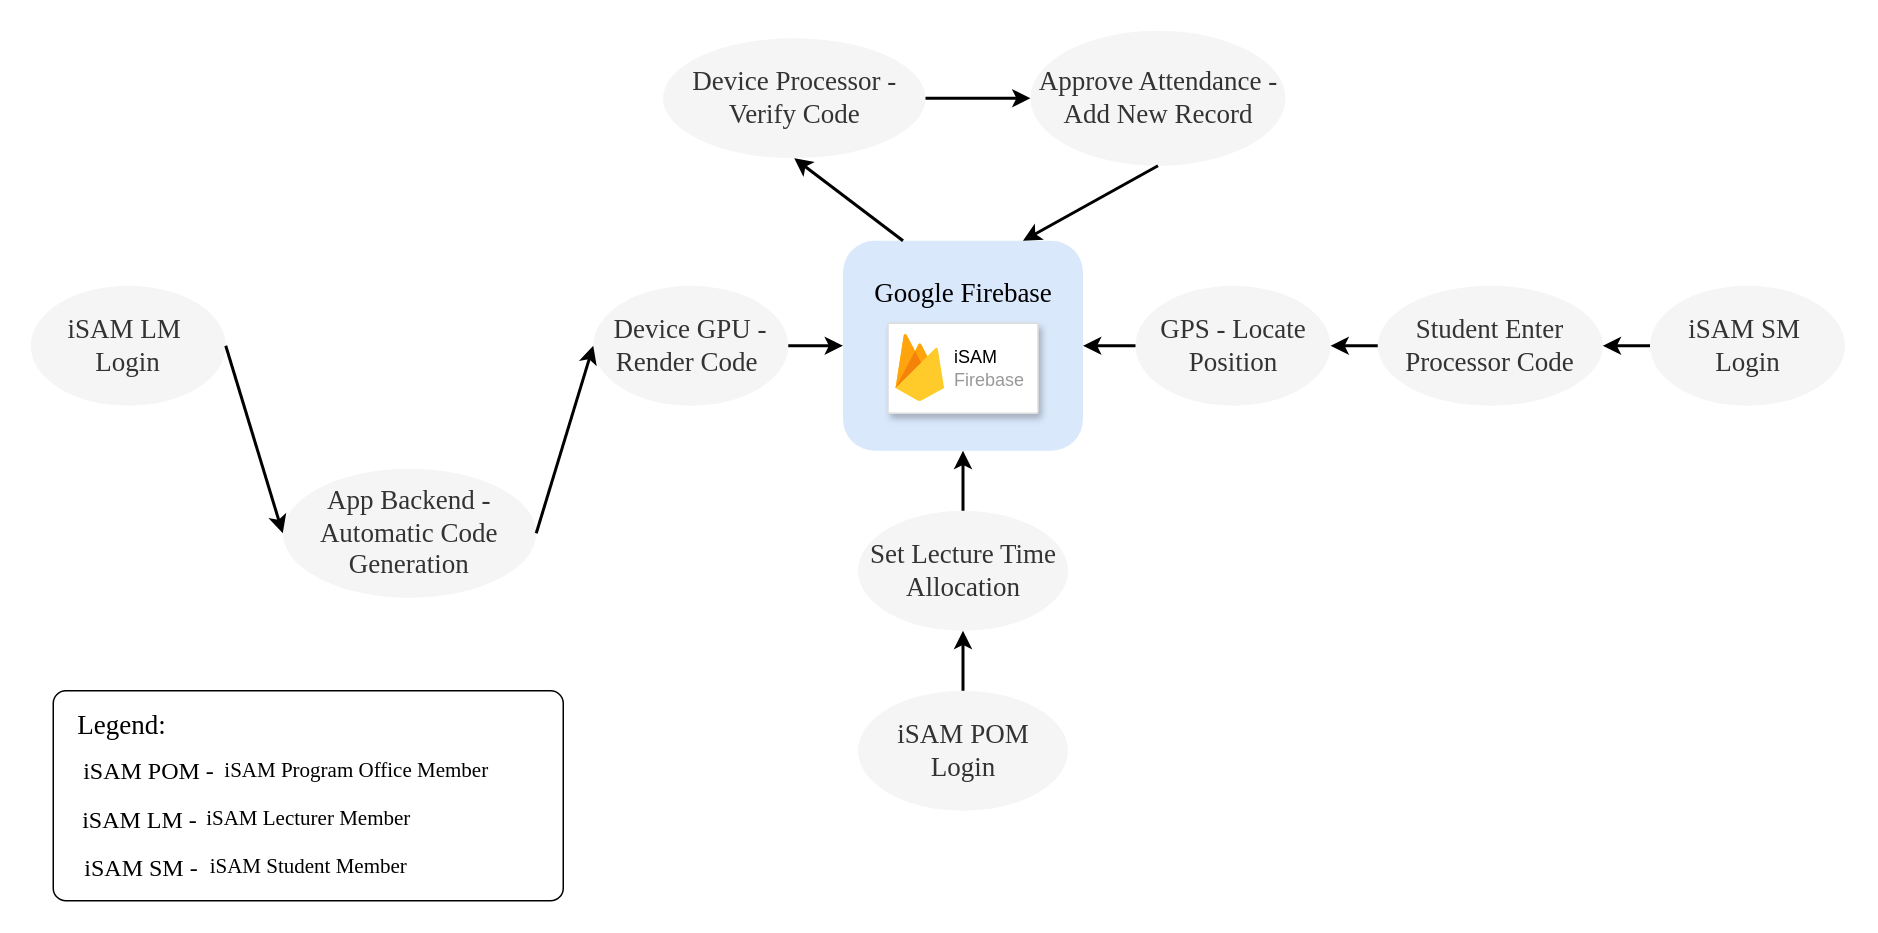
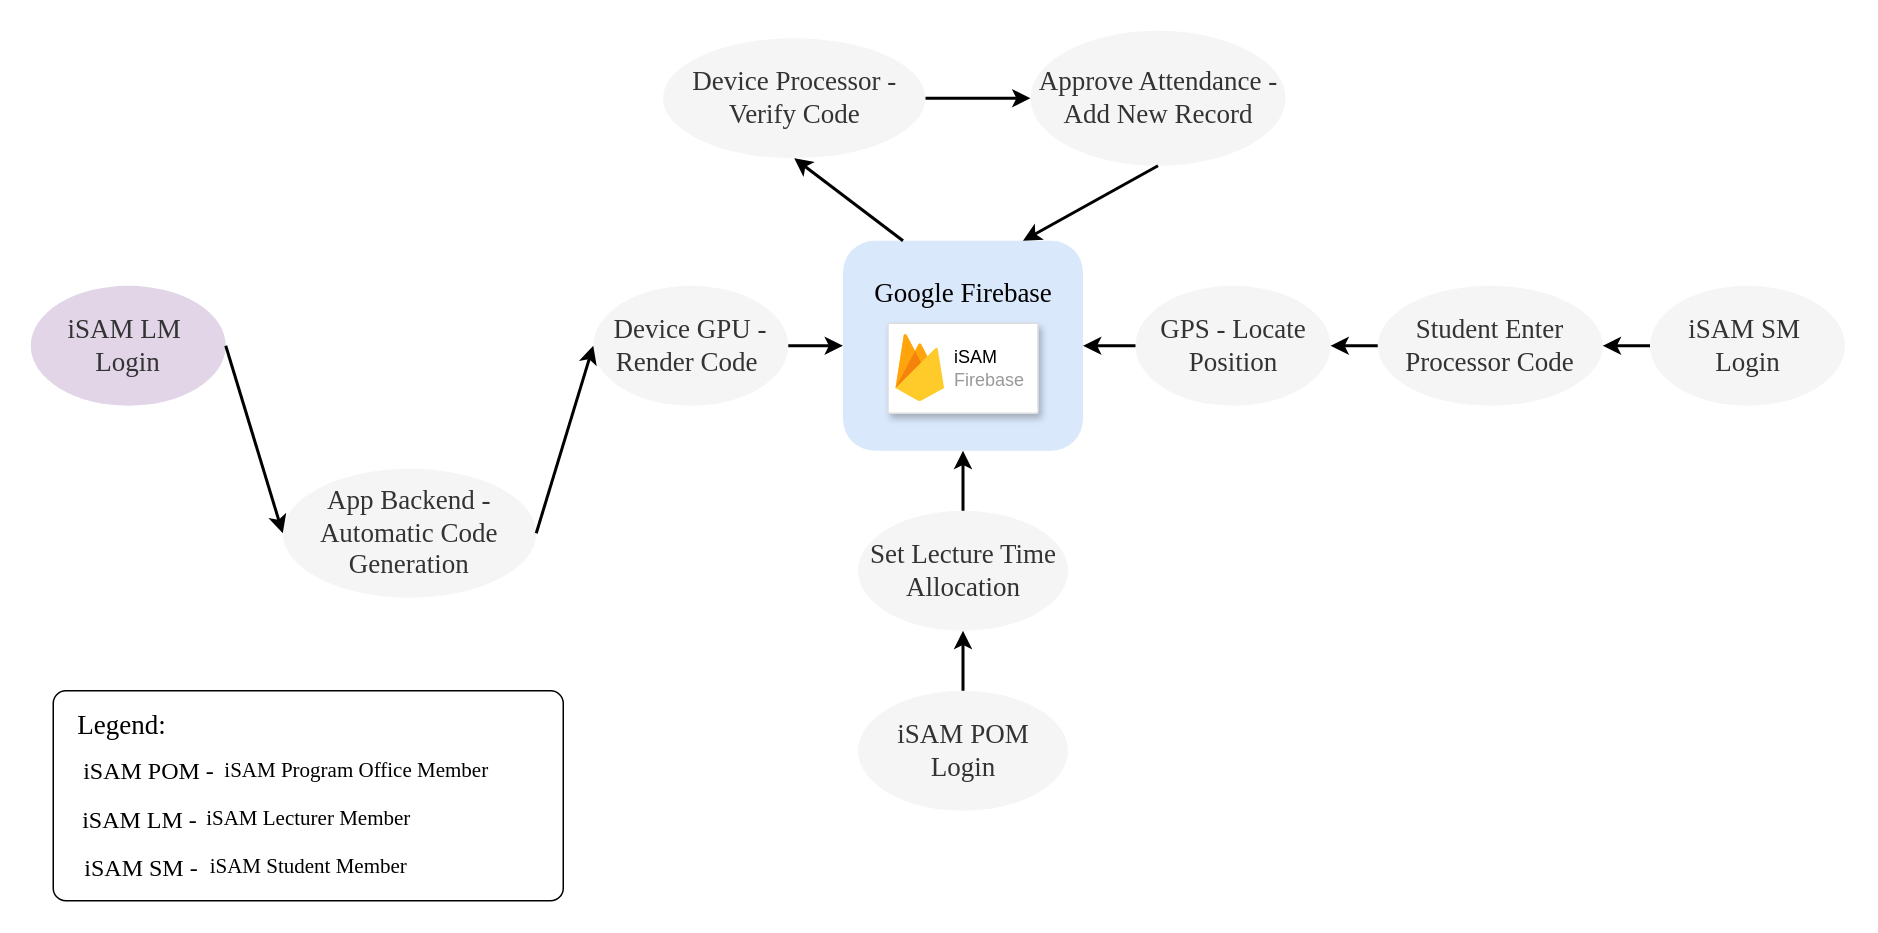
(128, 346) -> (128, 346)
